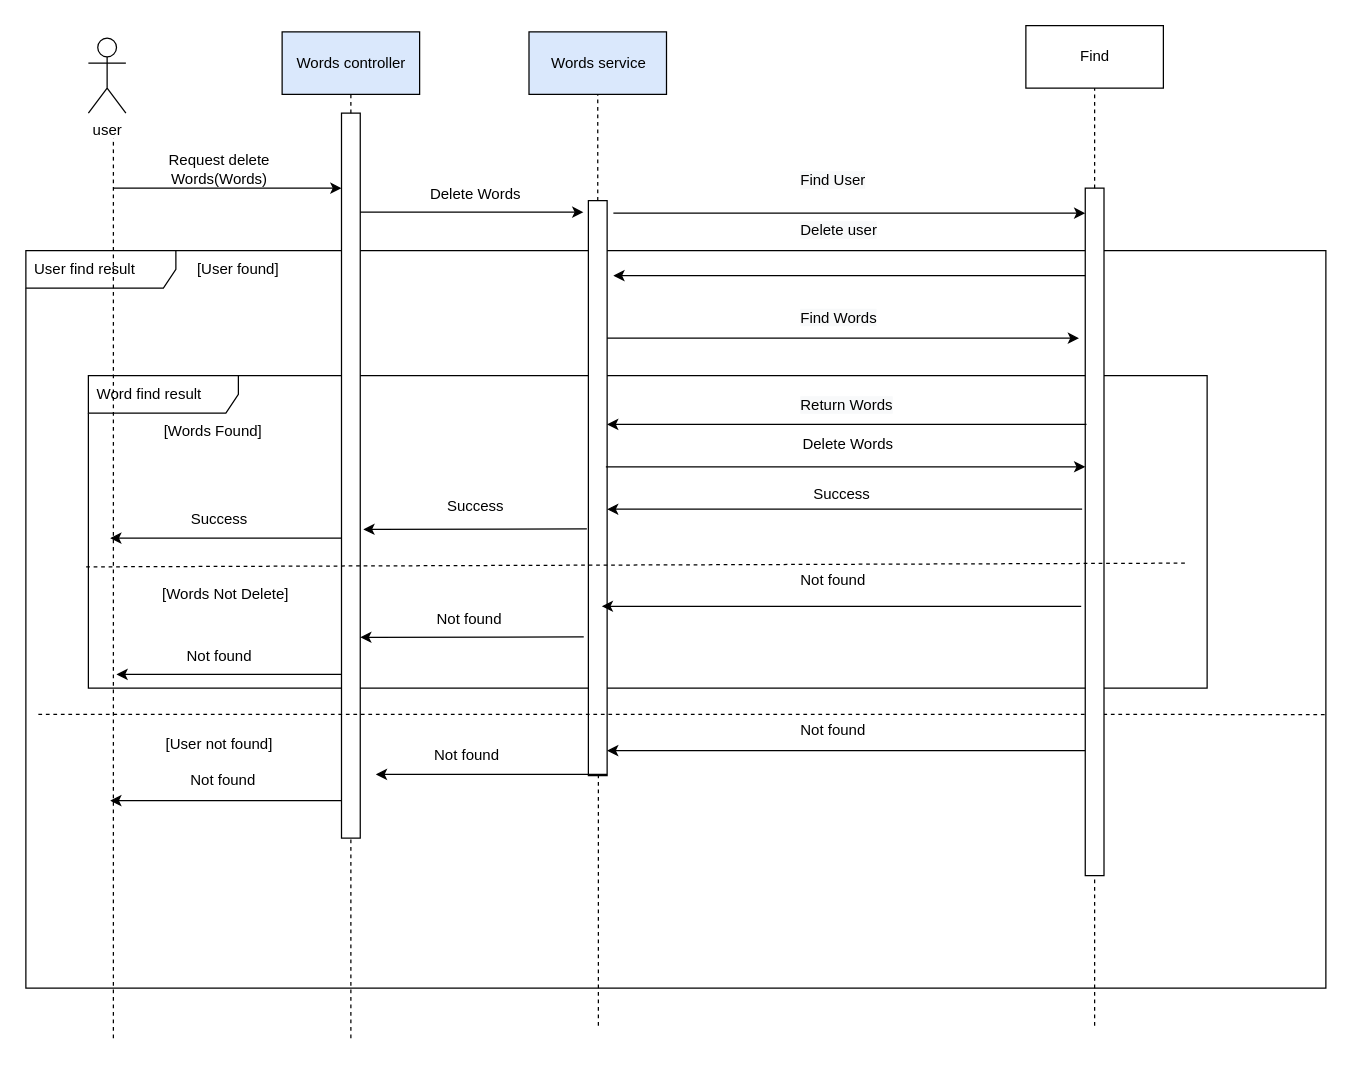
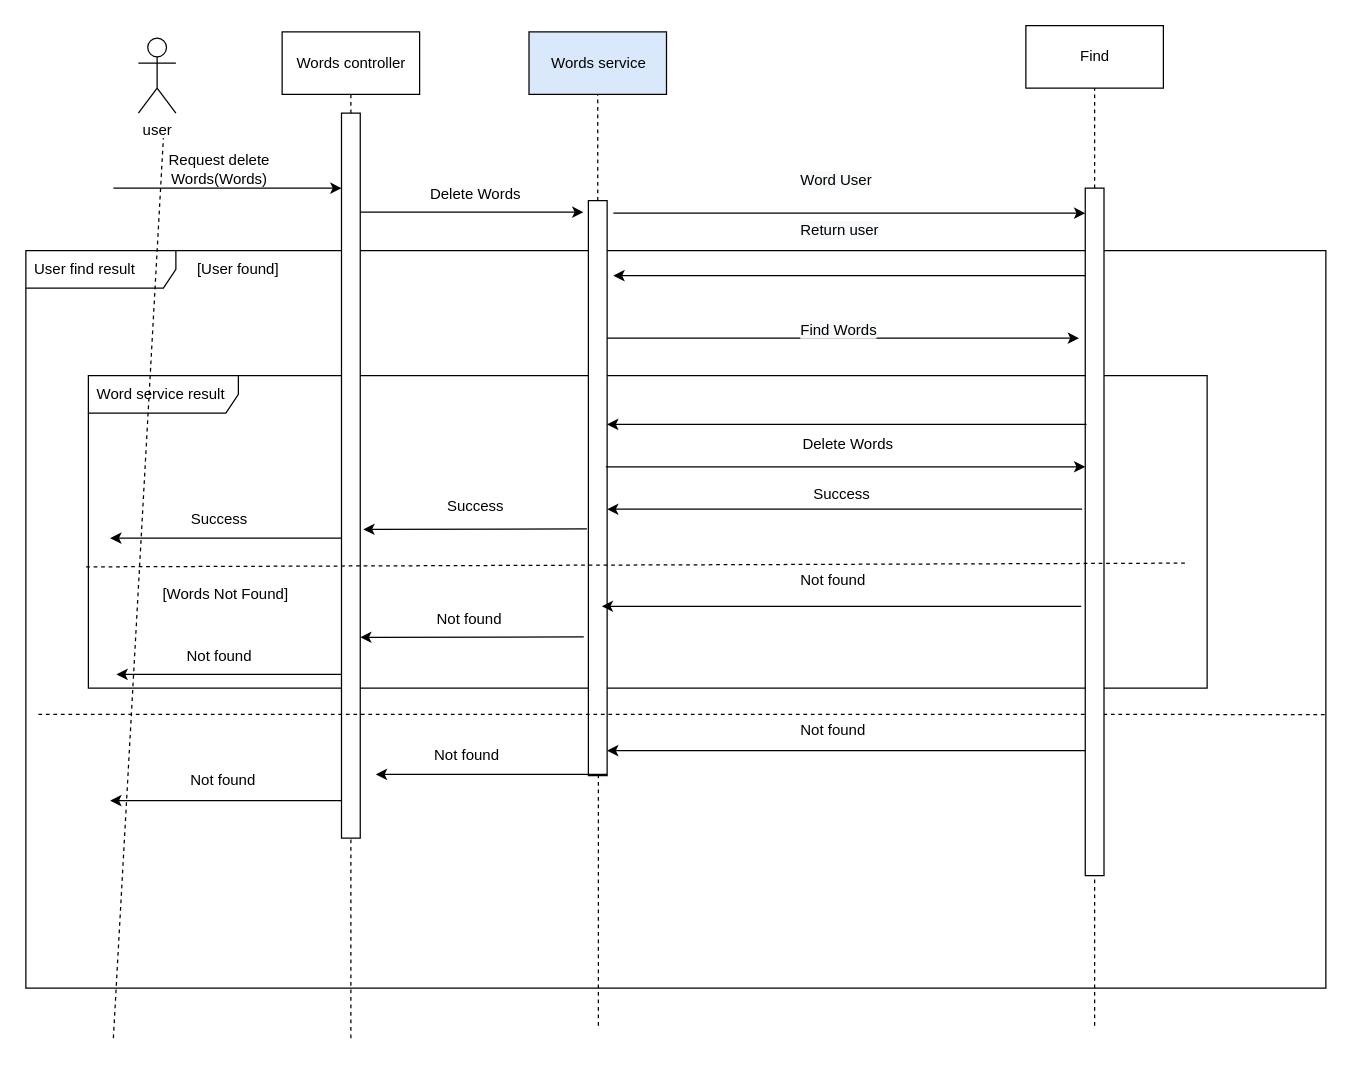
(351, 63) -> (351, 63)
(107, 76) -> (157, 76)
(835, 181) -> (836, 181)
(843, 231) -> (845, 231)
(848, 319) -> (848, 332)
(156, 394) -> (168, 394)
(848, 407) -> none
(213, 432) -> none
(226, 594) -> (226, 594)
(219, 744) -> none
